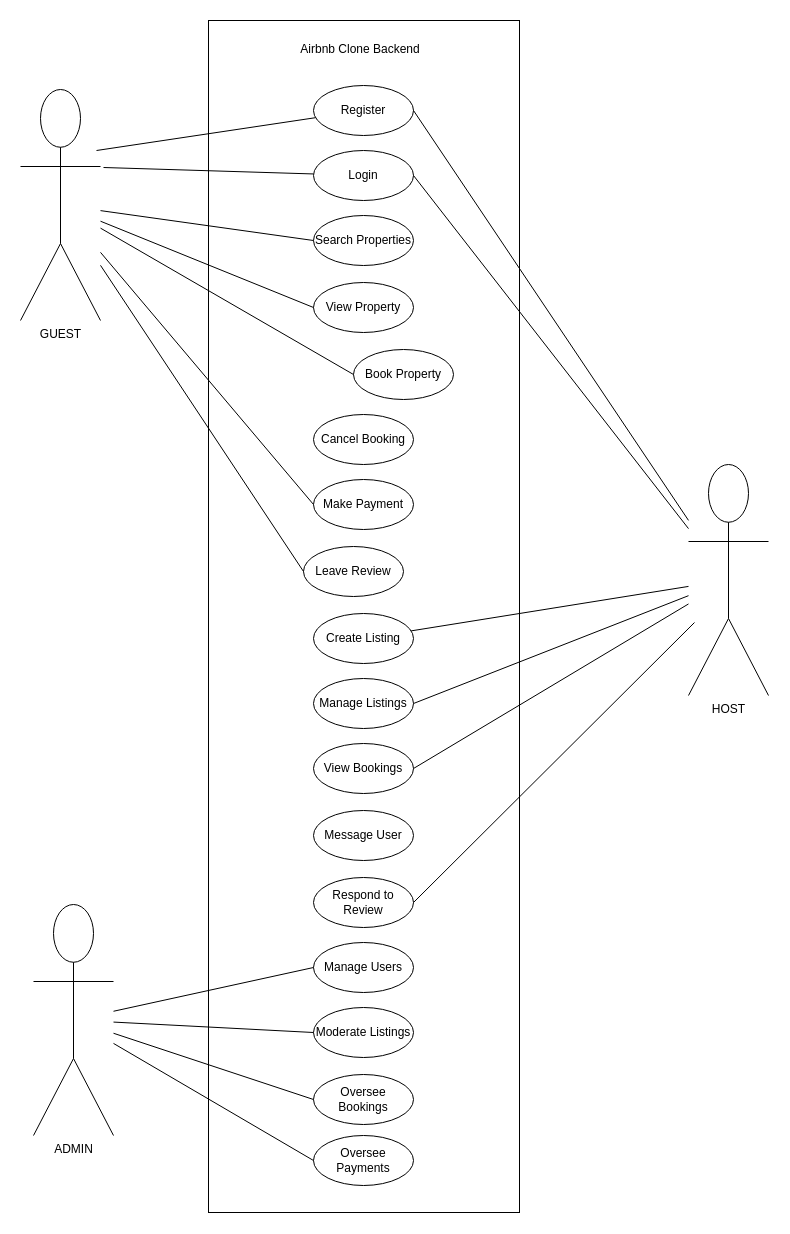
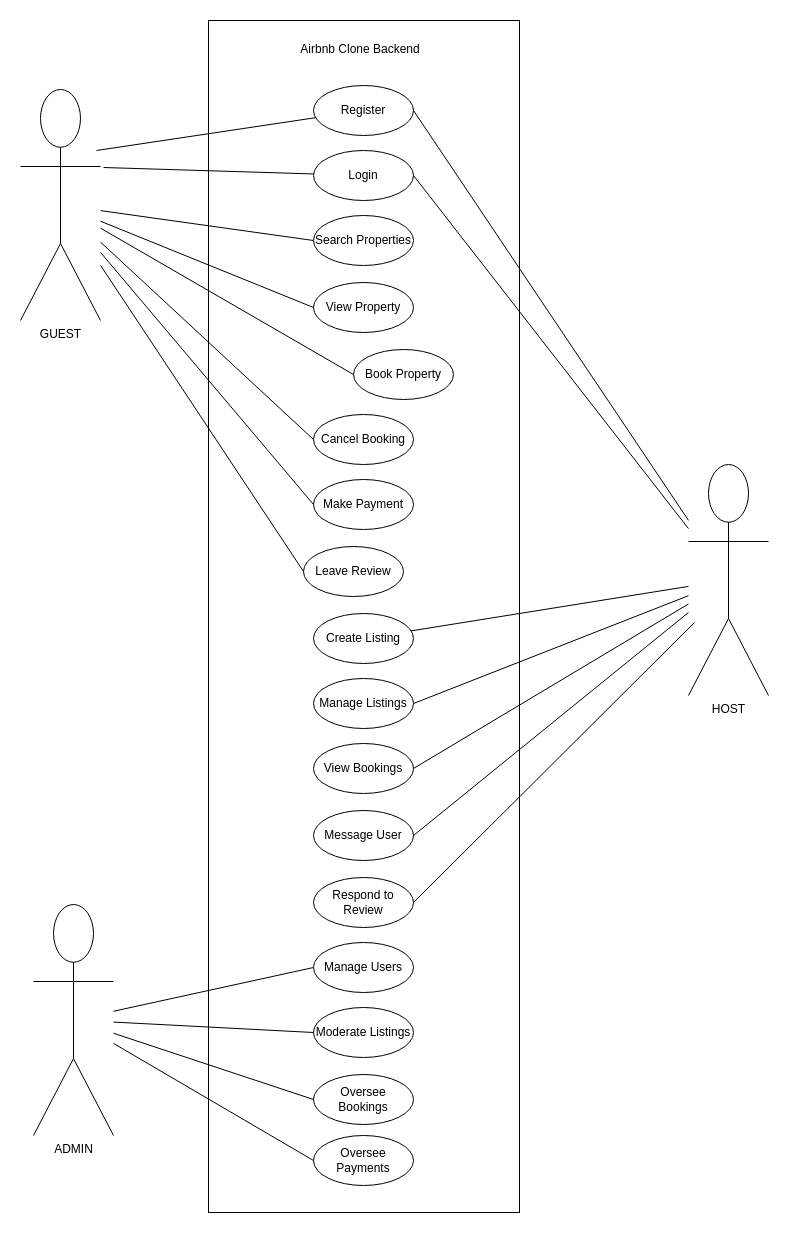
none -> (207, 341)
none -> (551, 724)
